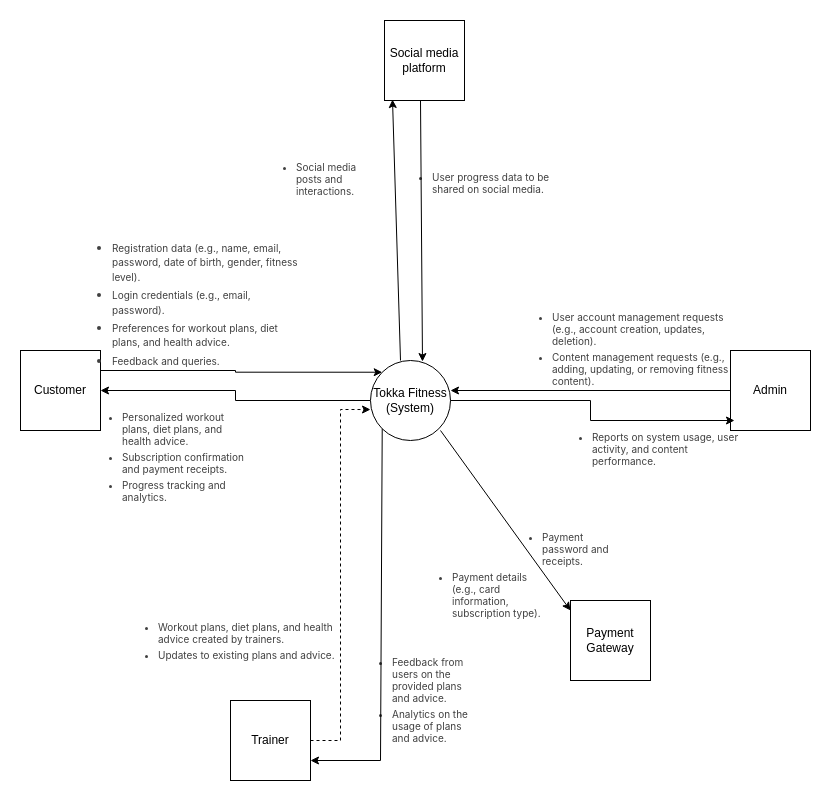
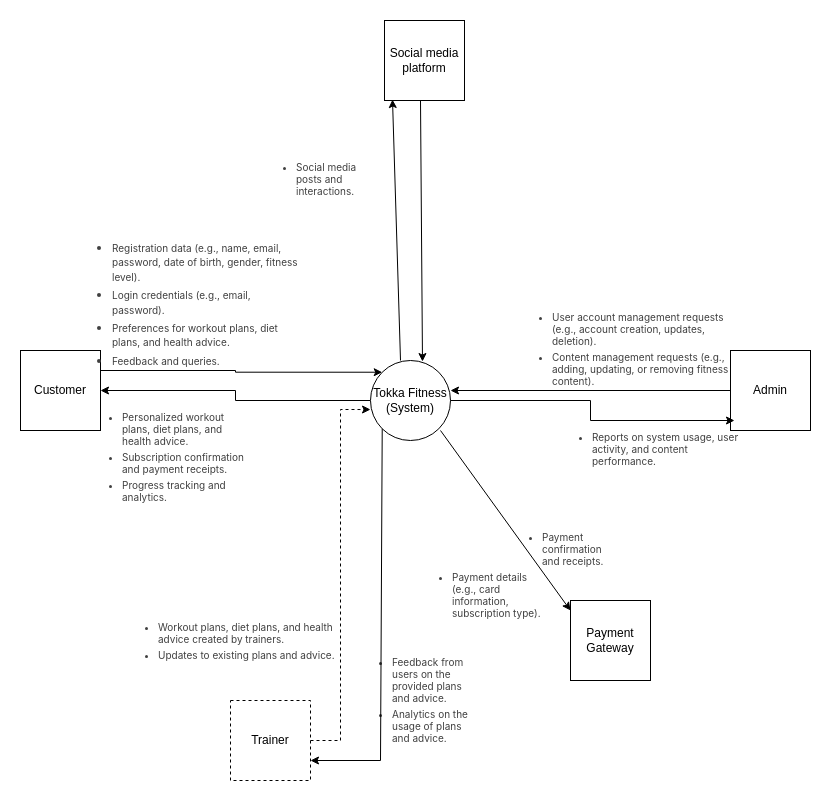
(491, 186) -> none
(579, 546) -> (579, 546)
(271, 741) -> (271, 741)
